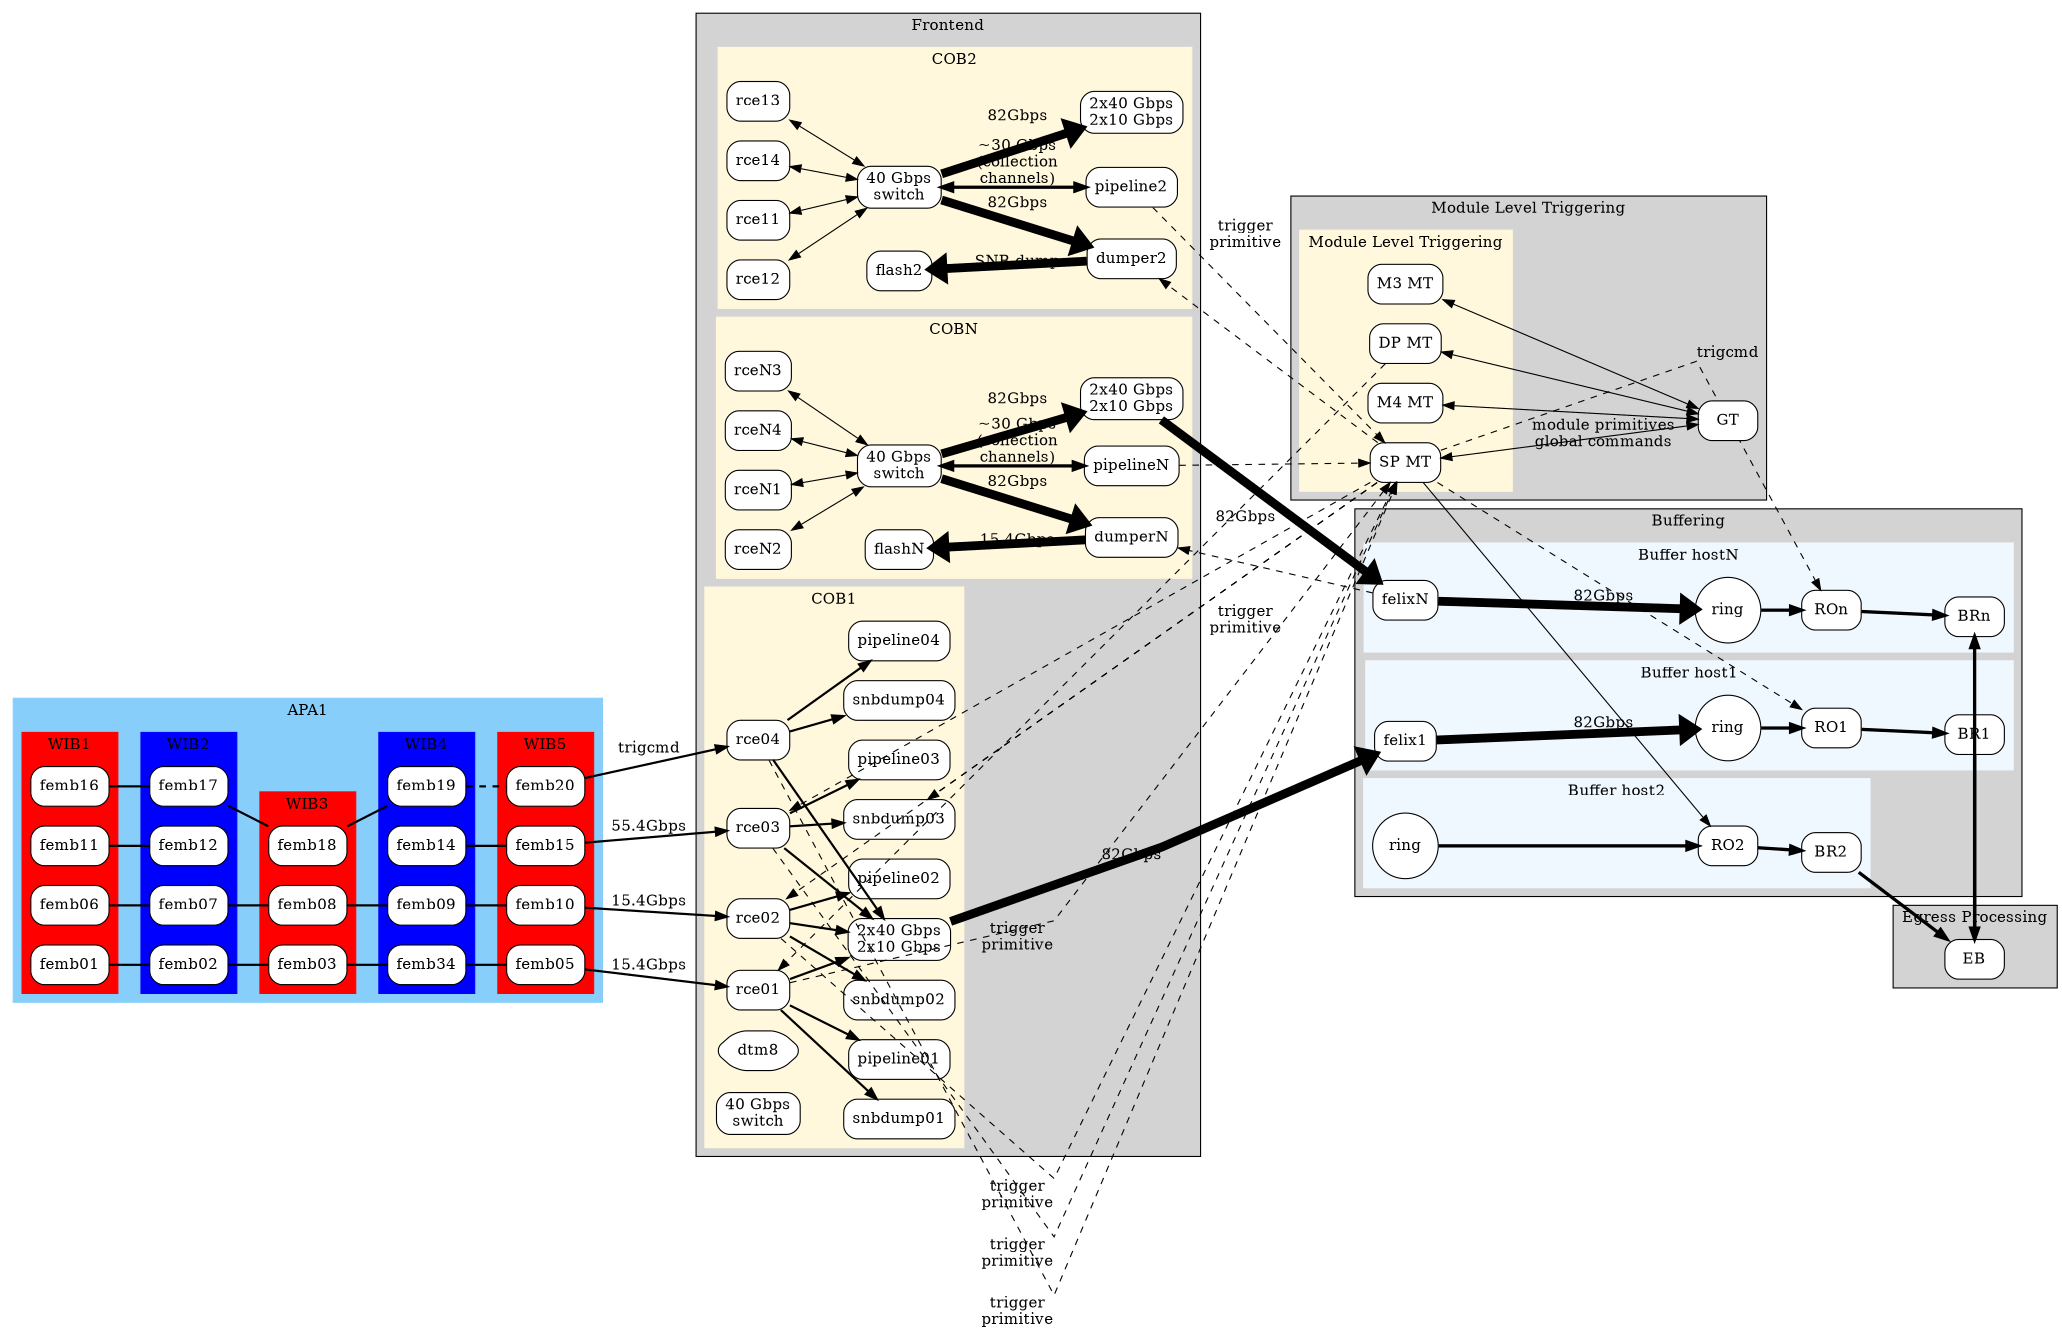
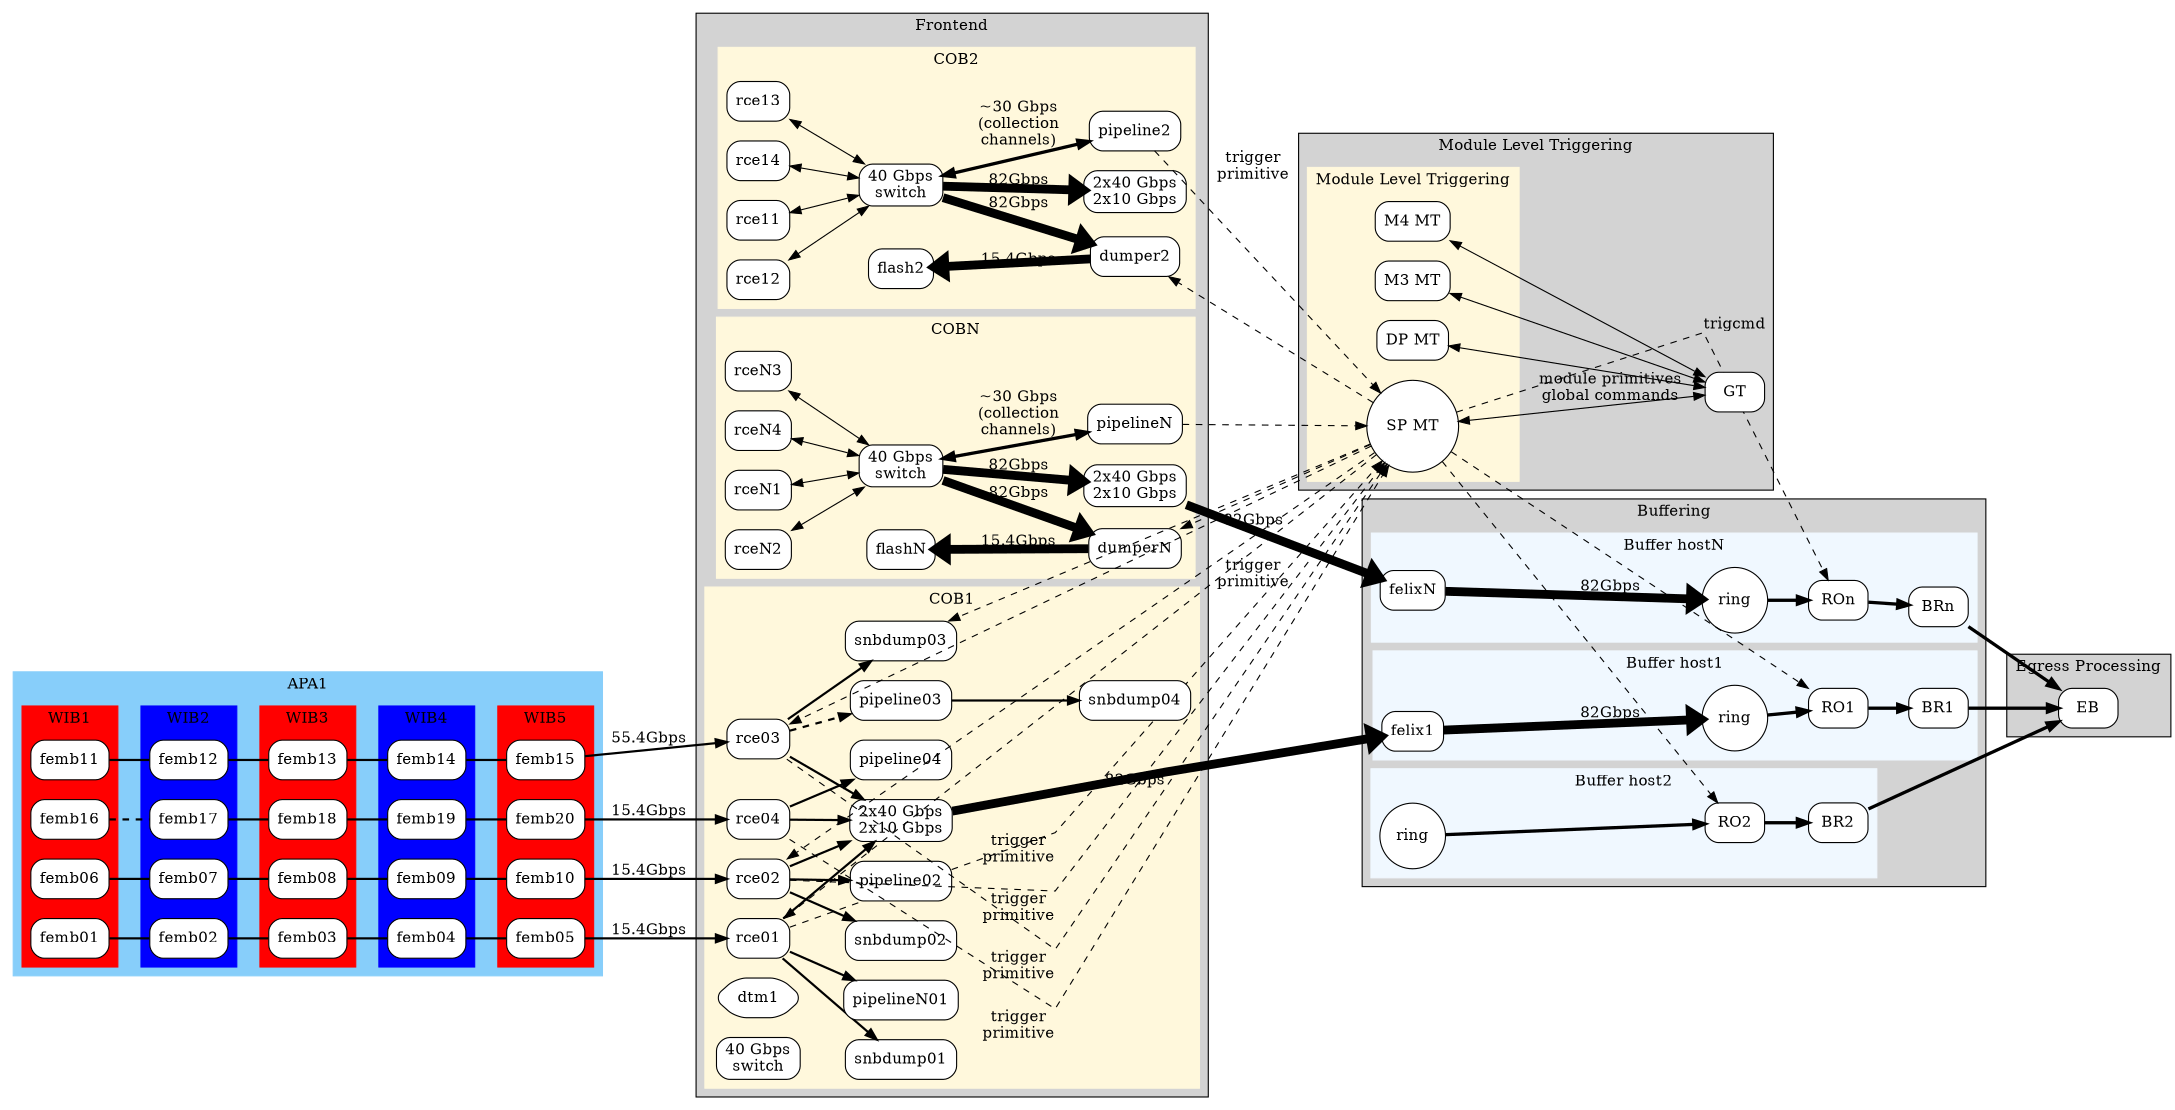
(1018, 262) -> (1019, 259)
(1405, 463) -> (1413, 426)
(1281, 572) -> (1281, 484)
(1556, 642) -> (1576, 628)
(1086, 663) -> (1085, 683)
(811, 725) -> (1004, 700)
(1975, 743) -> (2001, 649)
(649, 748) -> (649, 811)
none -> (308, 760)
(129, 786) -> (129, 819)
(486, 786) -> (486, 819)
(819, 799) -> (815, 724)
(427, 965) -> (427, 938)
(758, 1051) -> (758, 998)
(899, 1060) -> (901, 1000)
